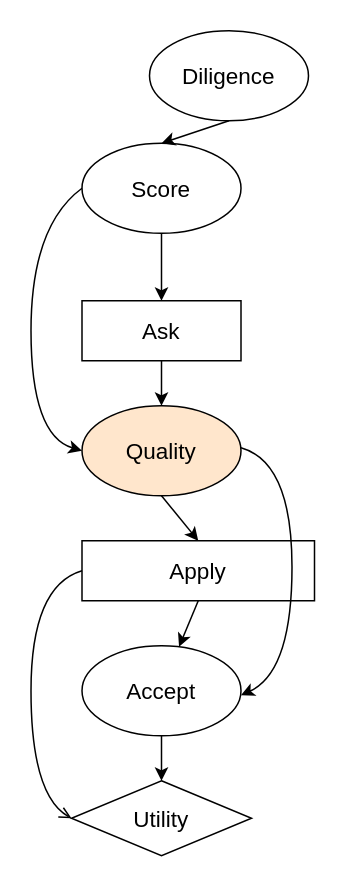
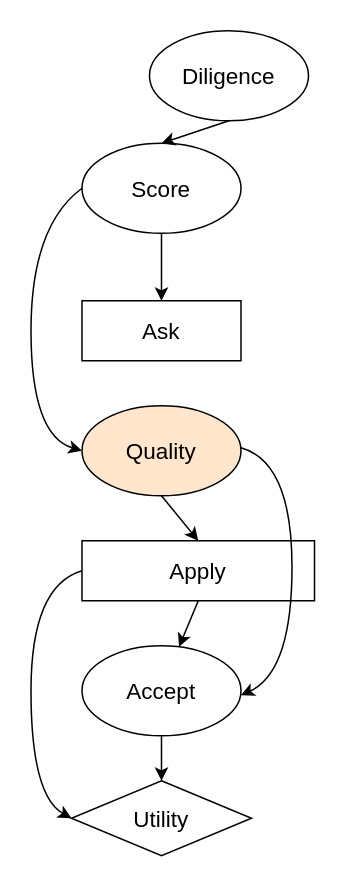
(161, 378) -> none
(44, 785) -> (42, 783)
